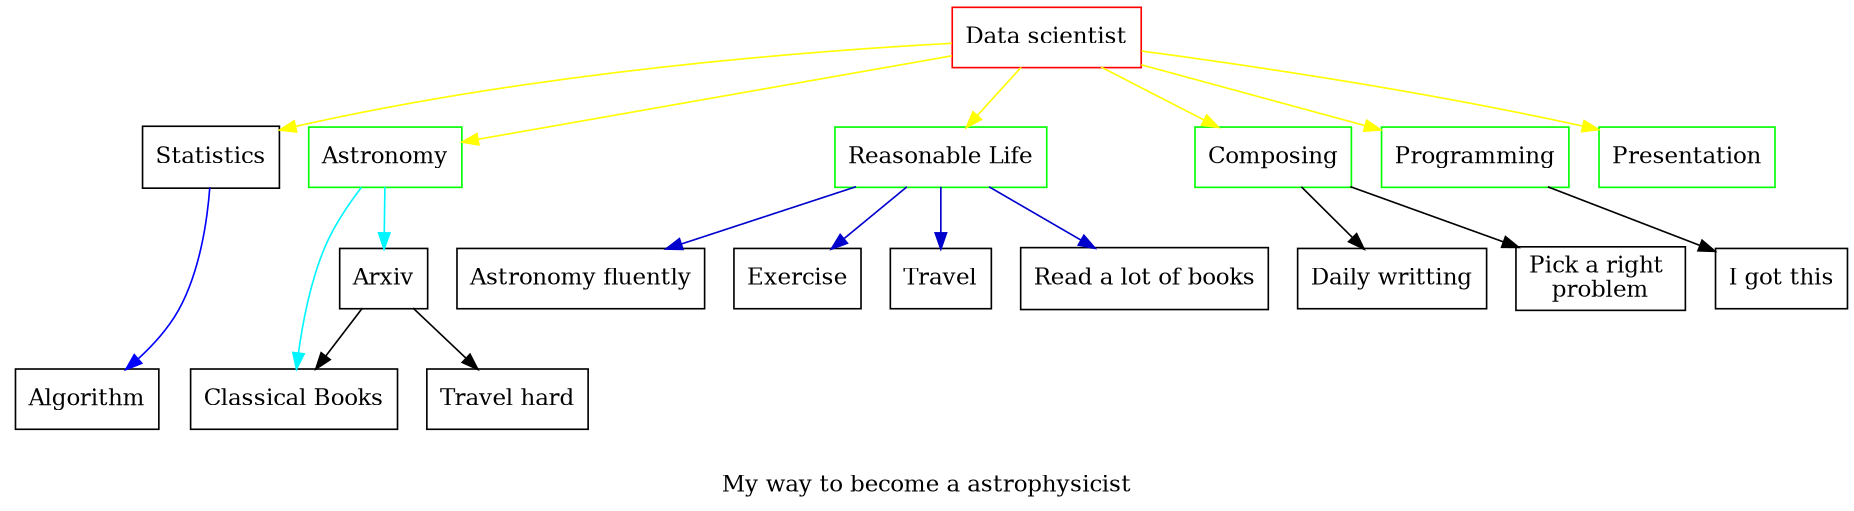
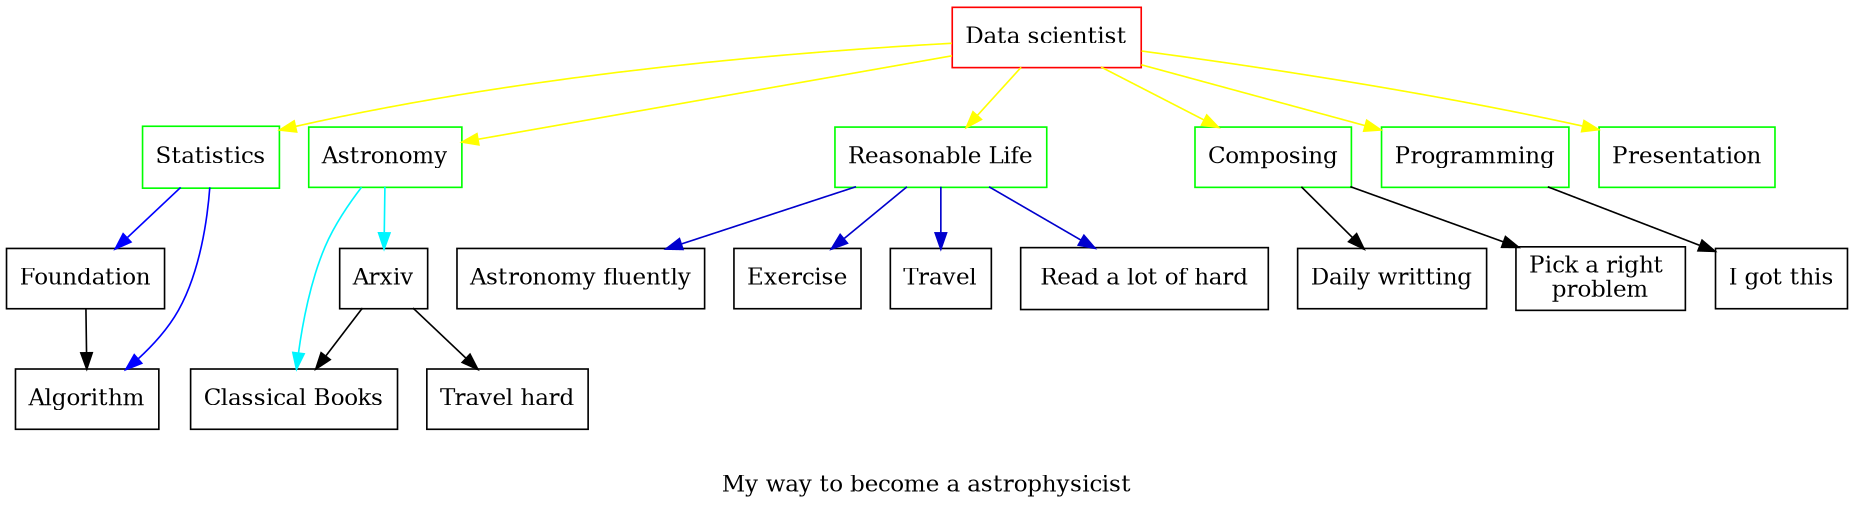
(211, 157) -> (211, 157)
none -> (86, 279)
(1144, 279) -> (1144, 279)
